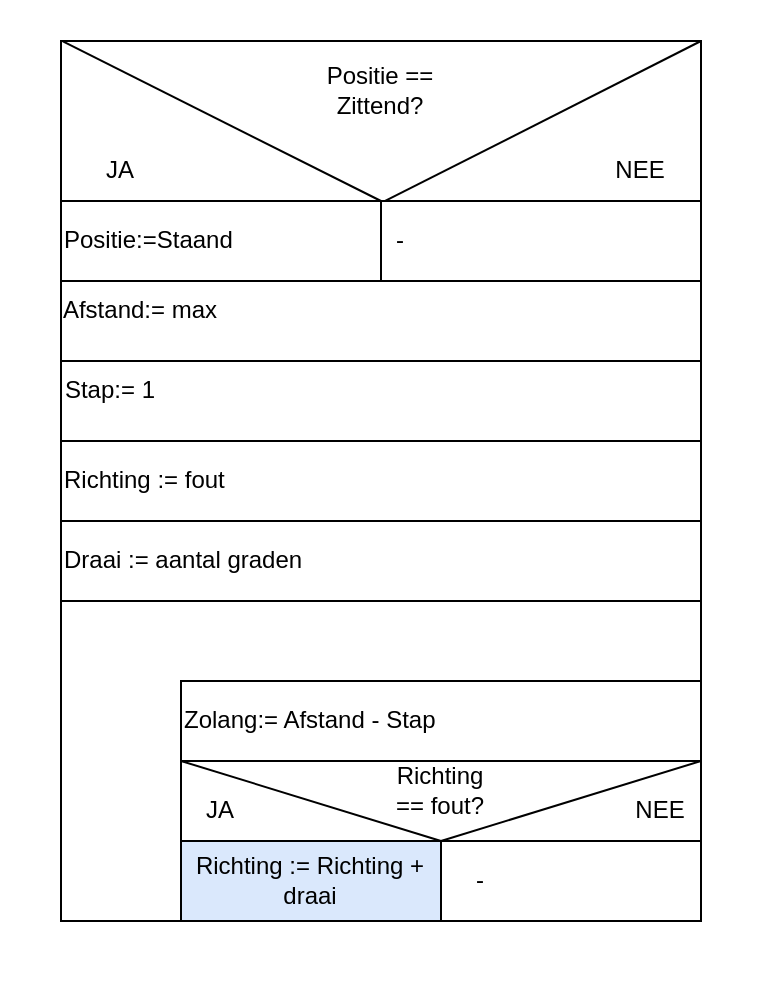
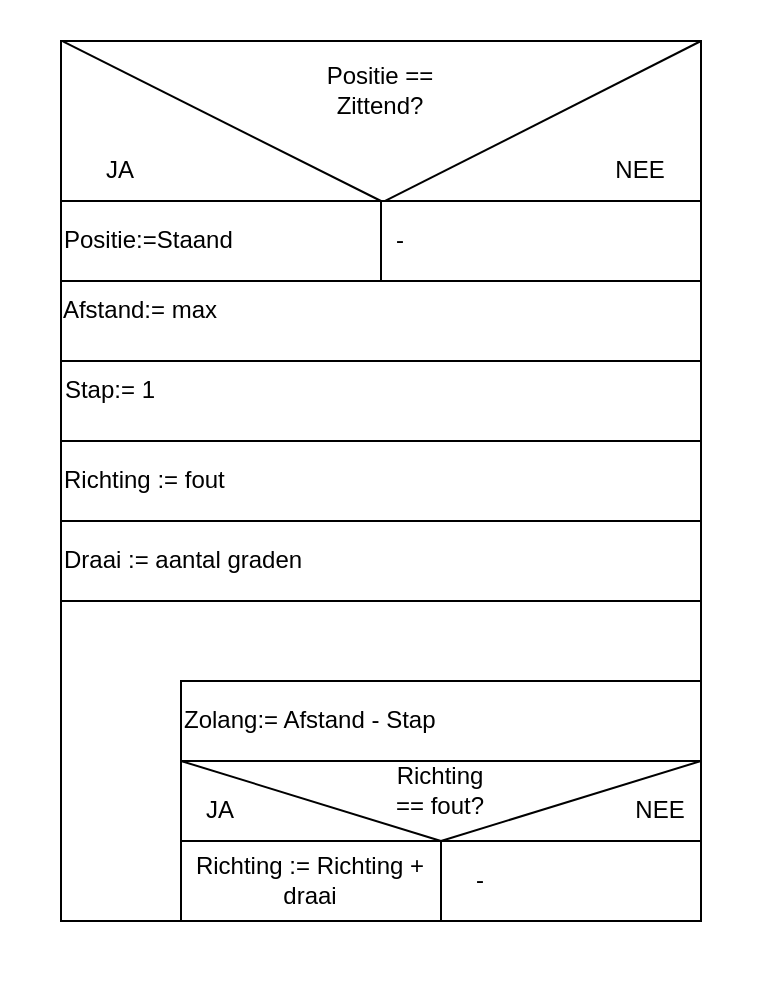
(311, 881) -> (311, 881)
